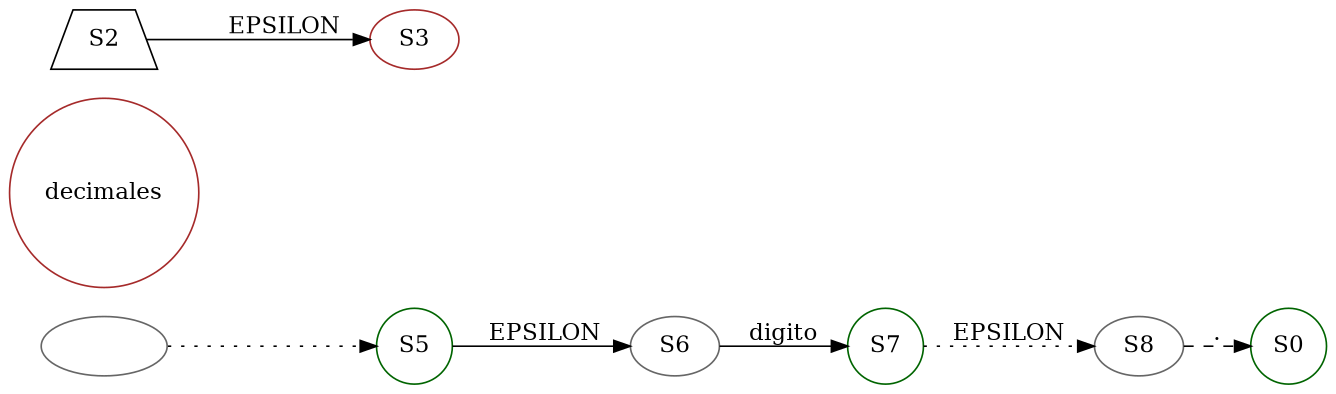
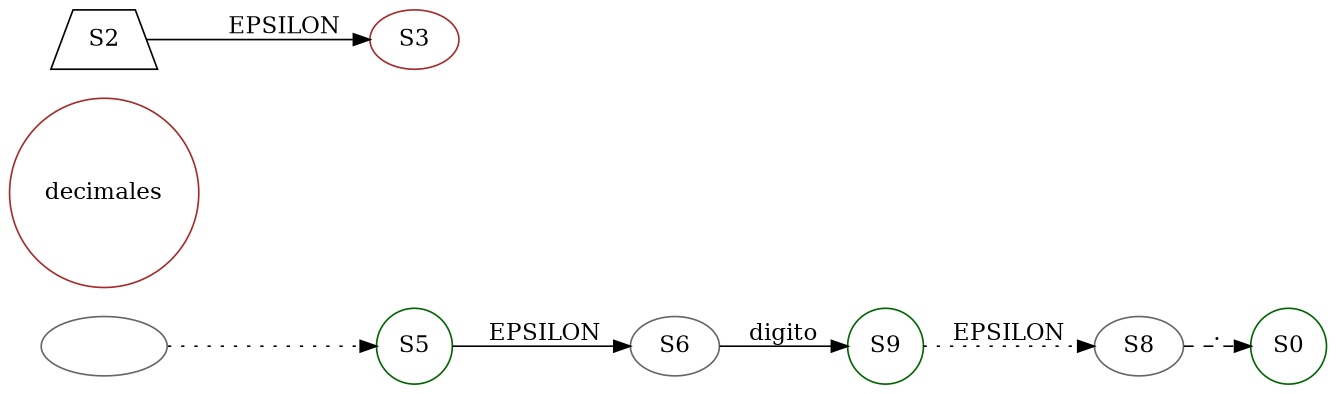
(886, 346) -> (886, 346)
